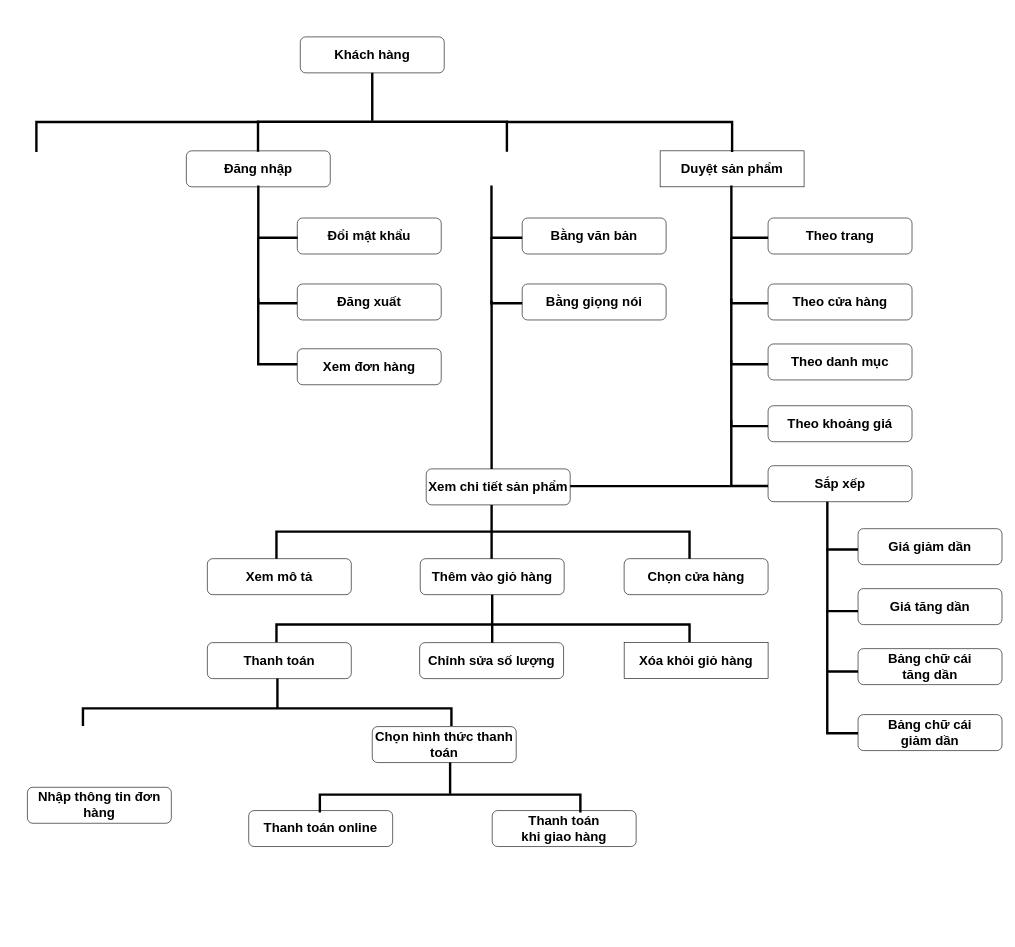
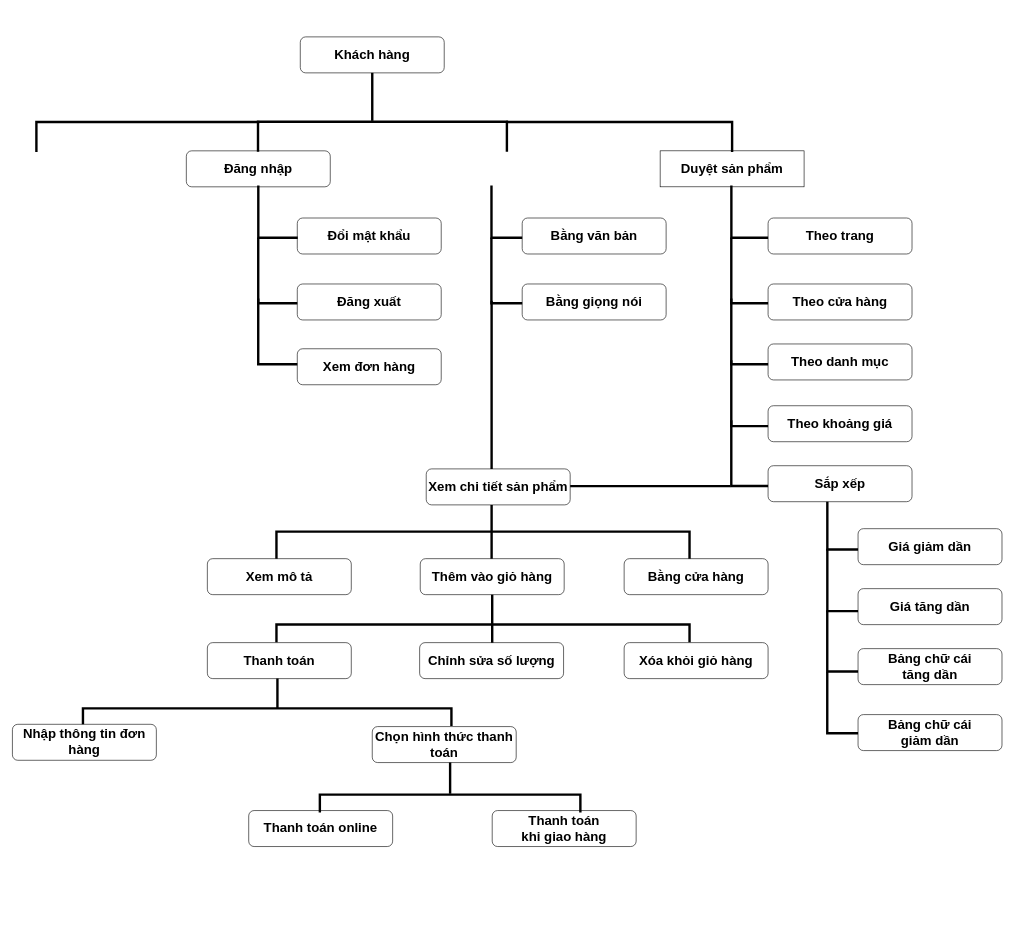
(696, 577) -> (696, 577)
(696, 661) -> (696, 661)
(99, 806) -> (84, 743)
